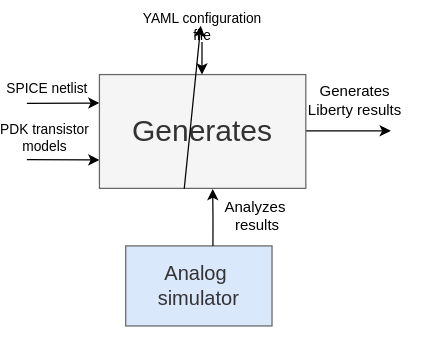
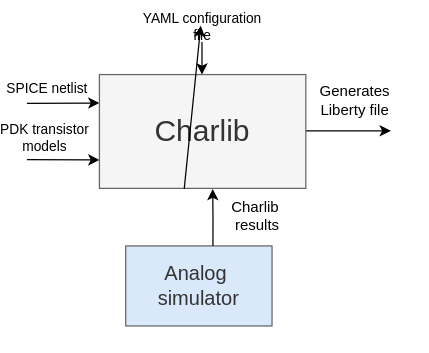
(355, 101) -> (355, 101)
(203, 132) -> (203, 132)
(258, 216) -> (258, 216)
